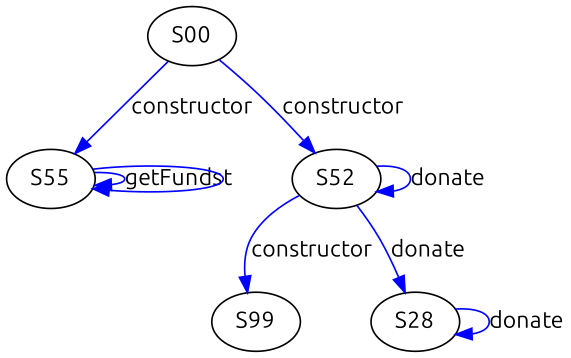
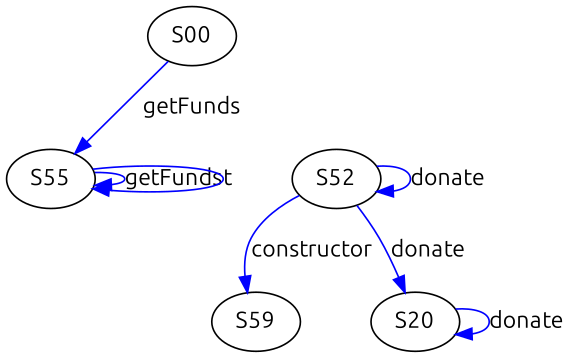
(263, 99) -> none
(192, 108) -> (192, 108)
(256, 322) -> (256, 322)
(415, 322) -> (415, 322)
